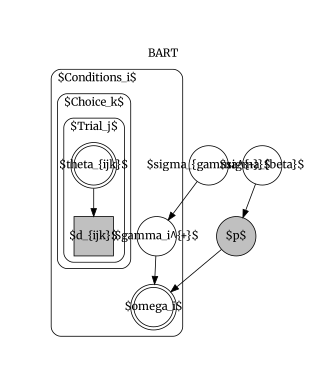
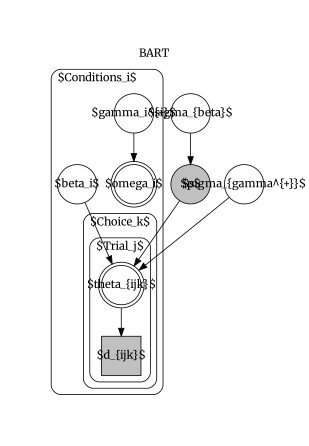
none -> (77, 184)
(188, 194) -> (187, 231)
(199, 268) -> (168, 217)
